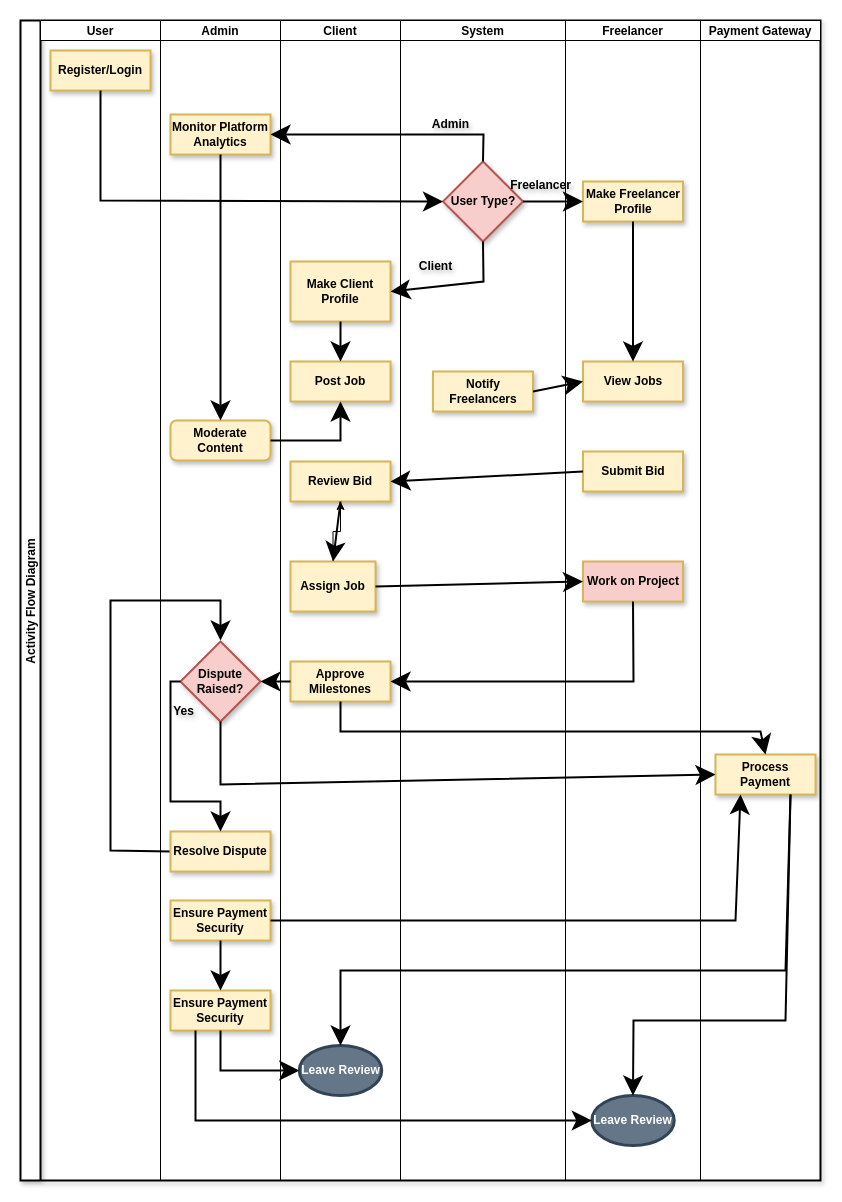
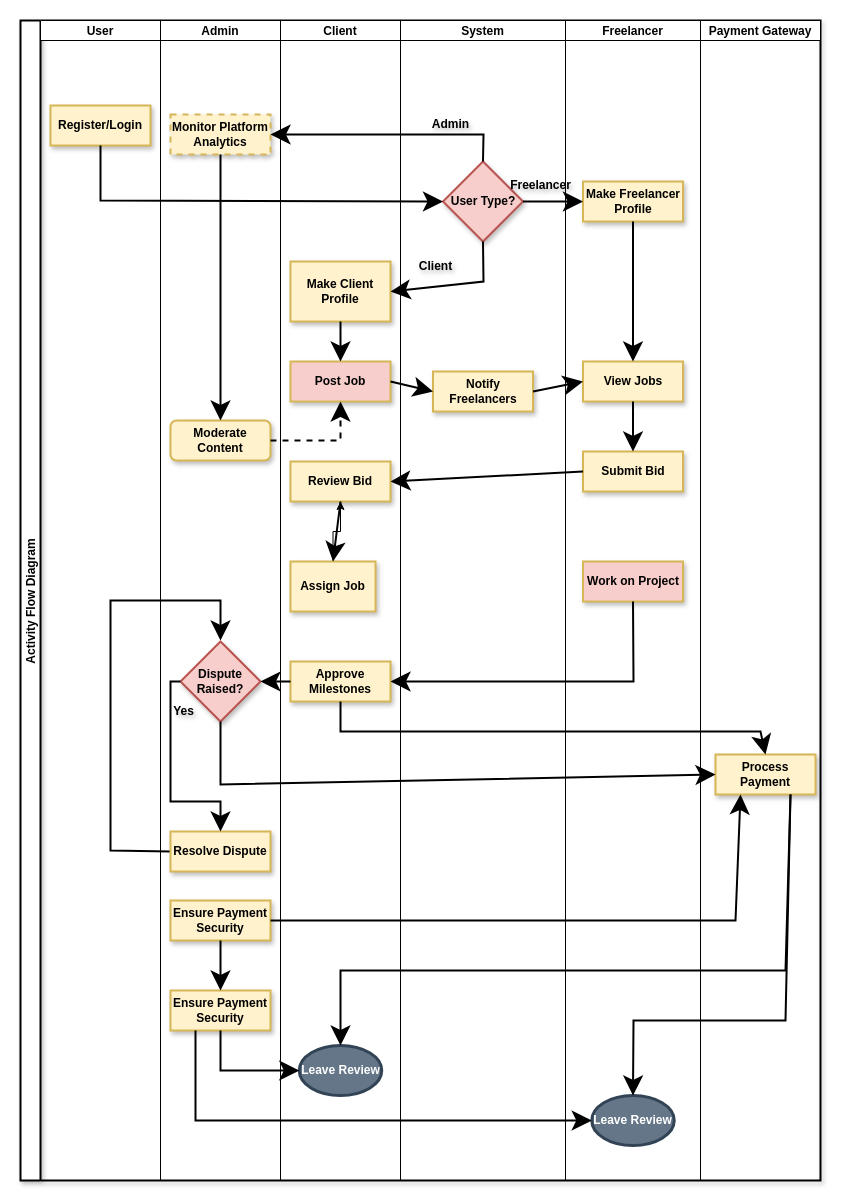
(101, 71) -> (101, 126)
(221, 135) -> (221, 135)
(341, 382) -> (341, 382)
none -> (404, 385)
none -> (633, 419)
(319, 441) -> (319, 441)
(472, 584) -> none
